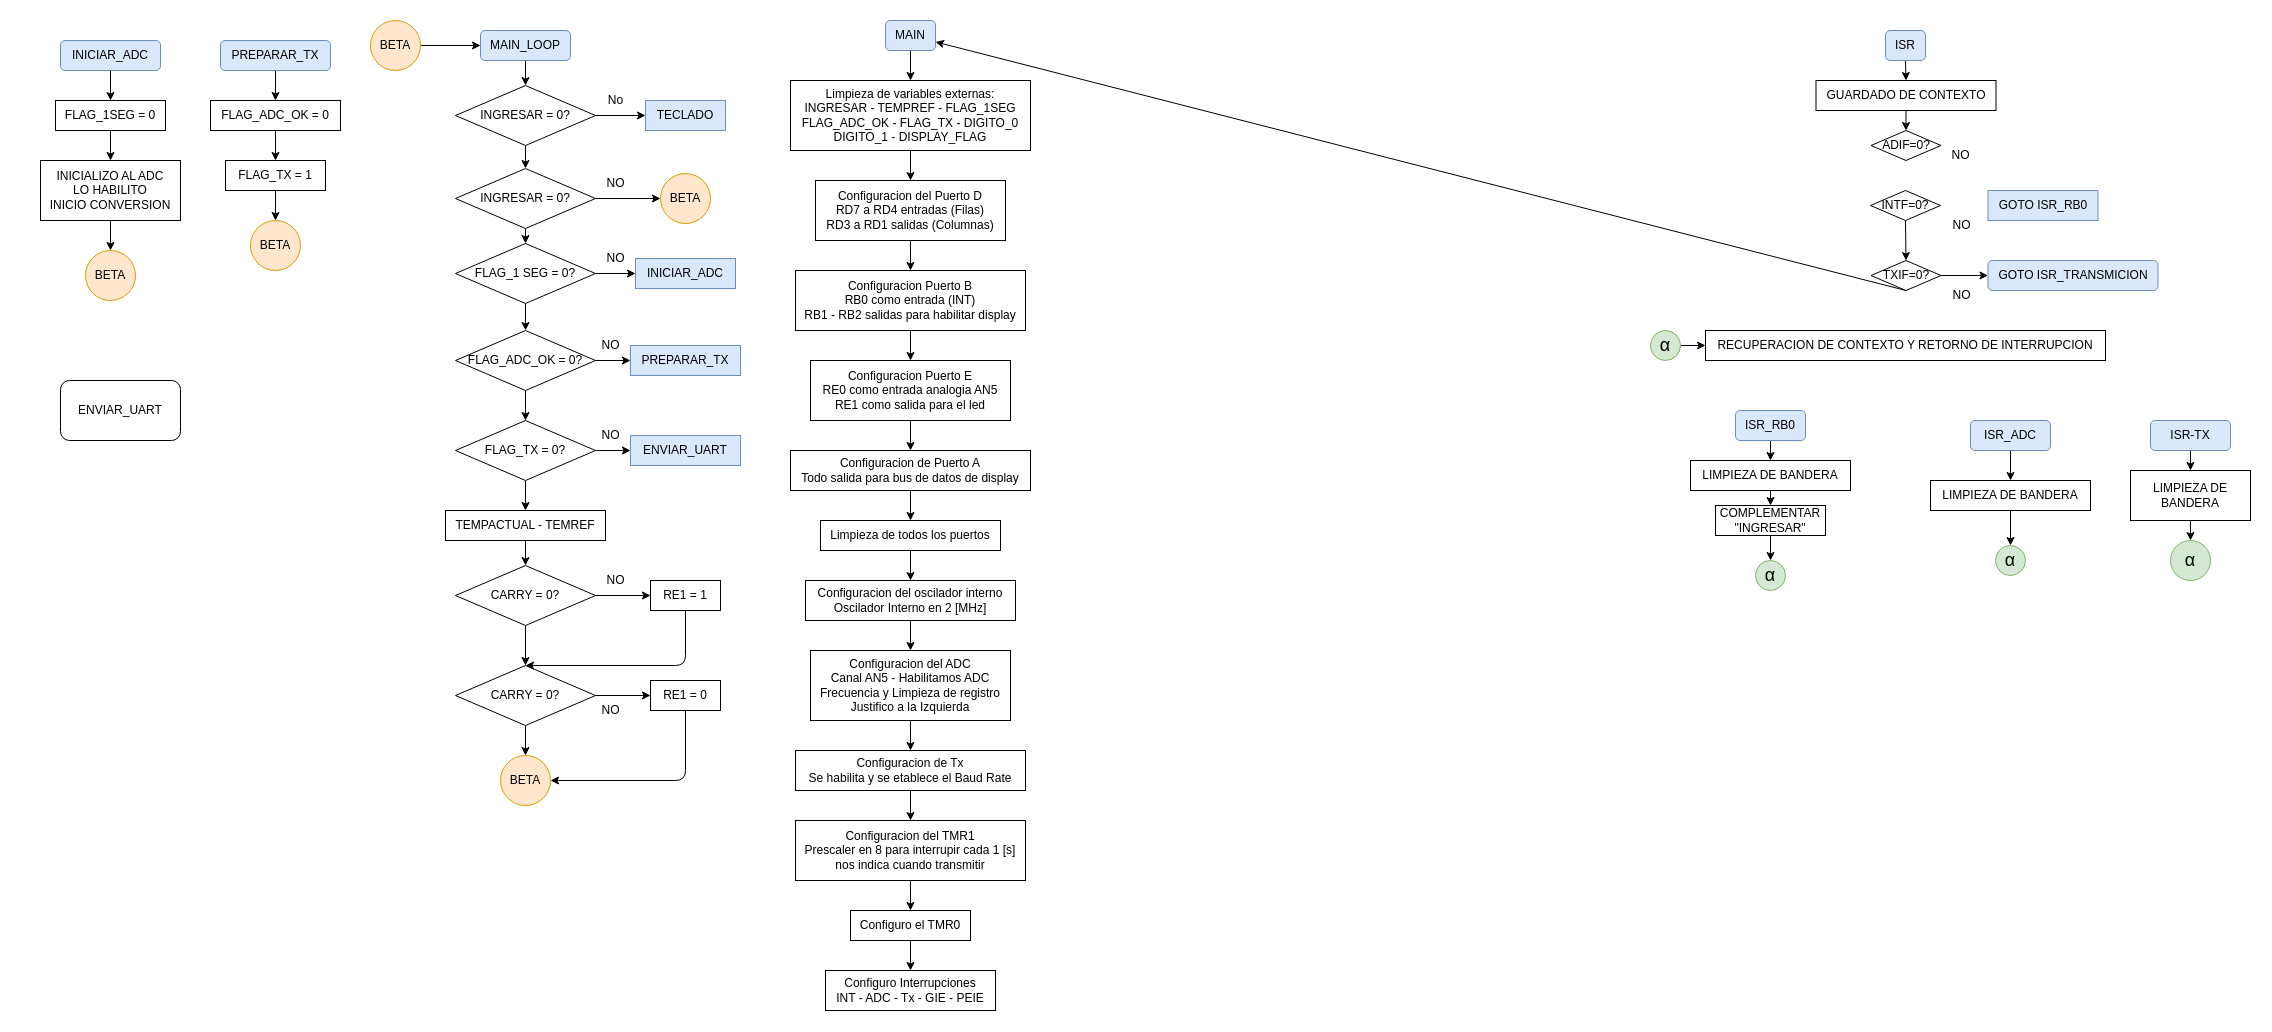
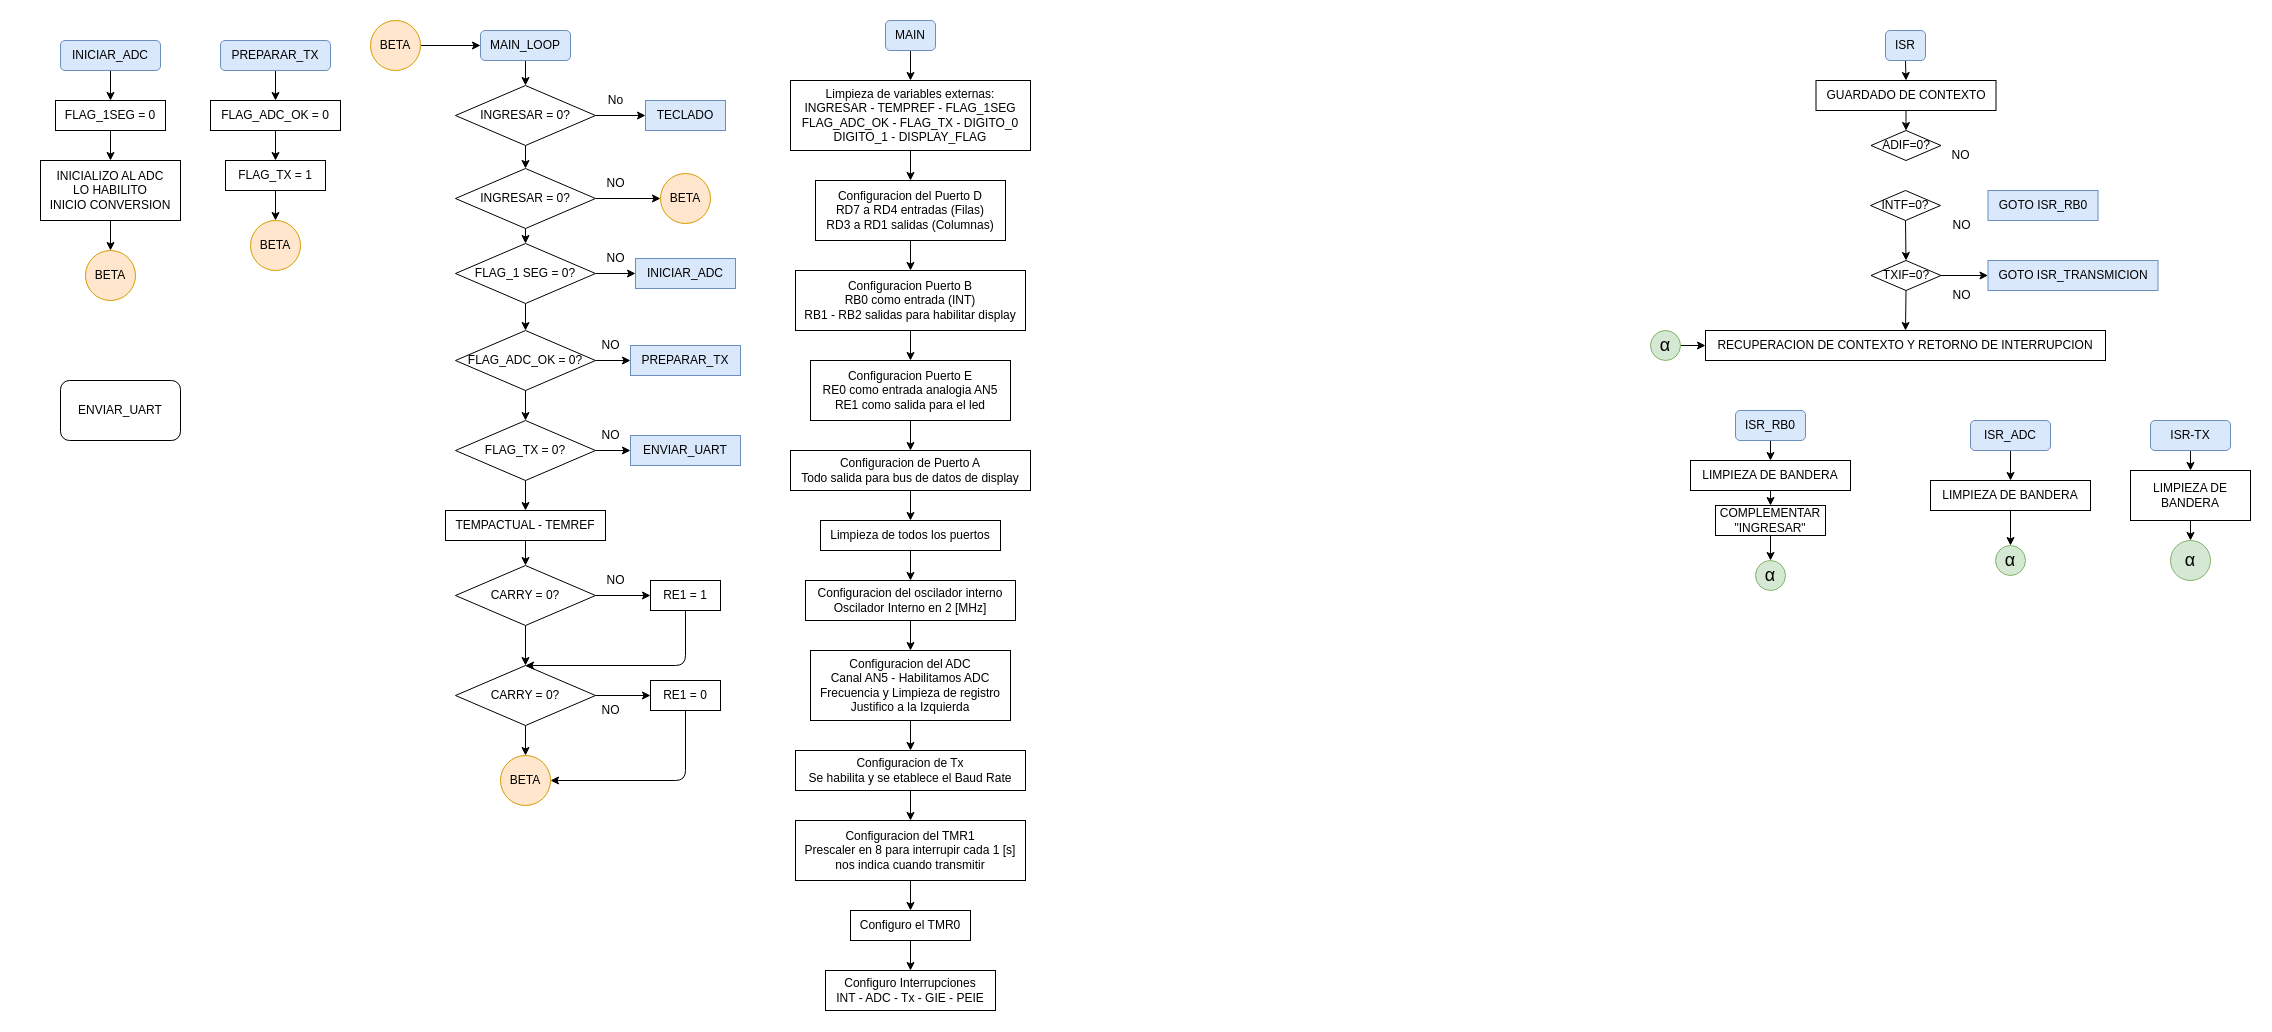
(1424, 167) -> (1906, 307)
(2073, 276) -> (2073, 276)
